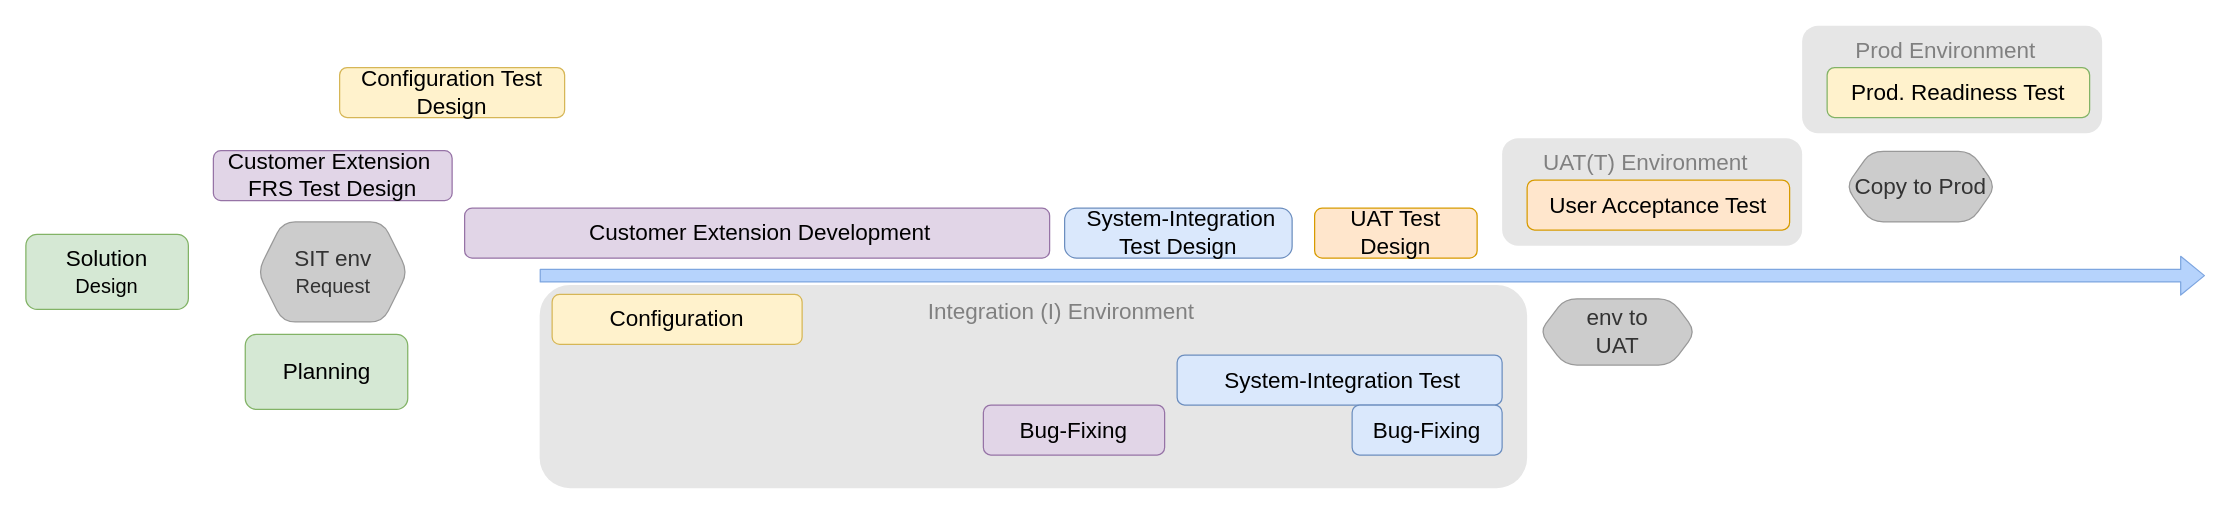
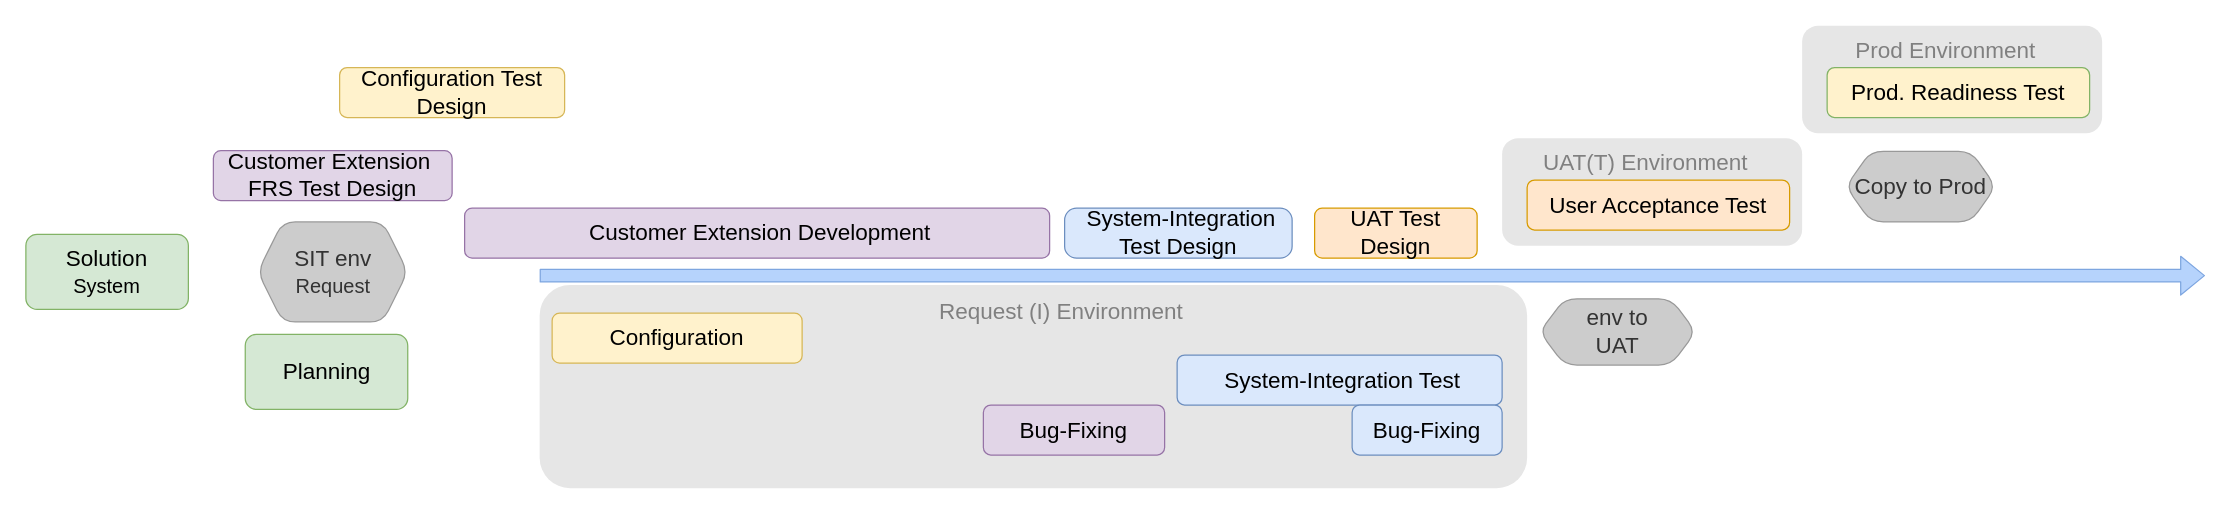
(107, 272) -> (107, 272)
(1058, 312) -> (1058, 312)
(677, 319) -> (677, 338)
